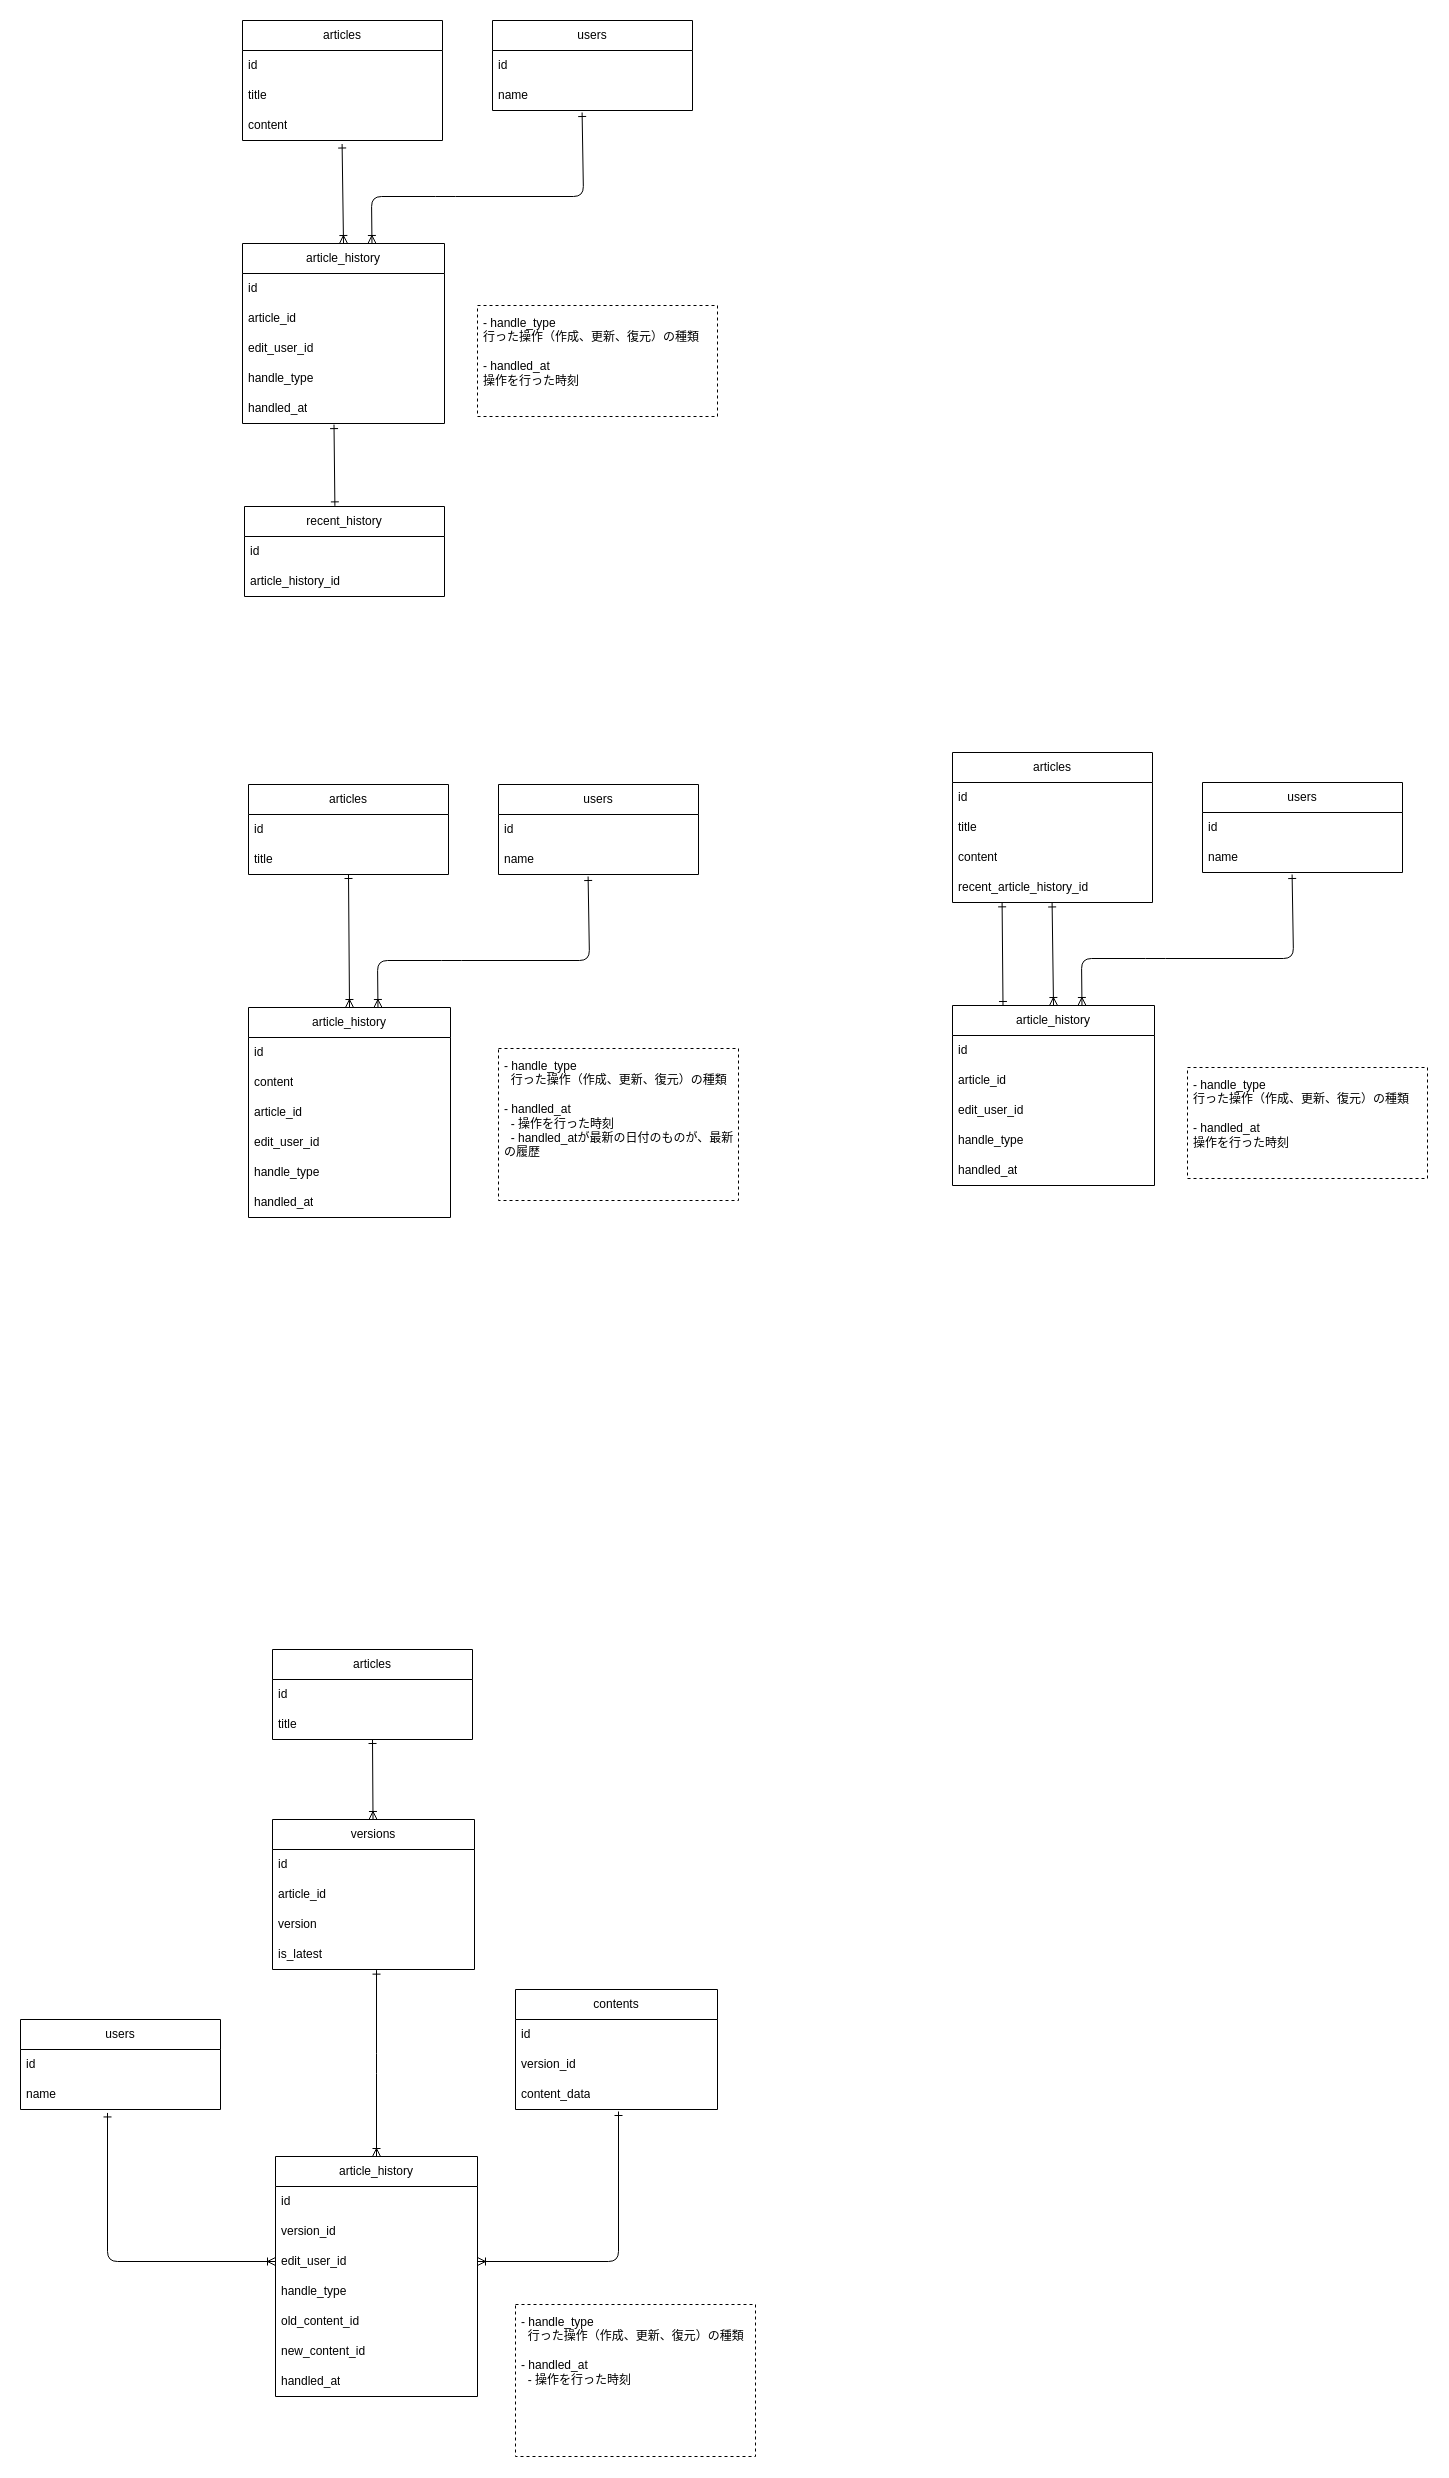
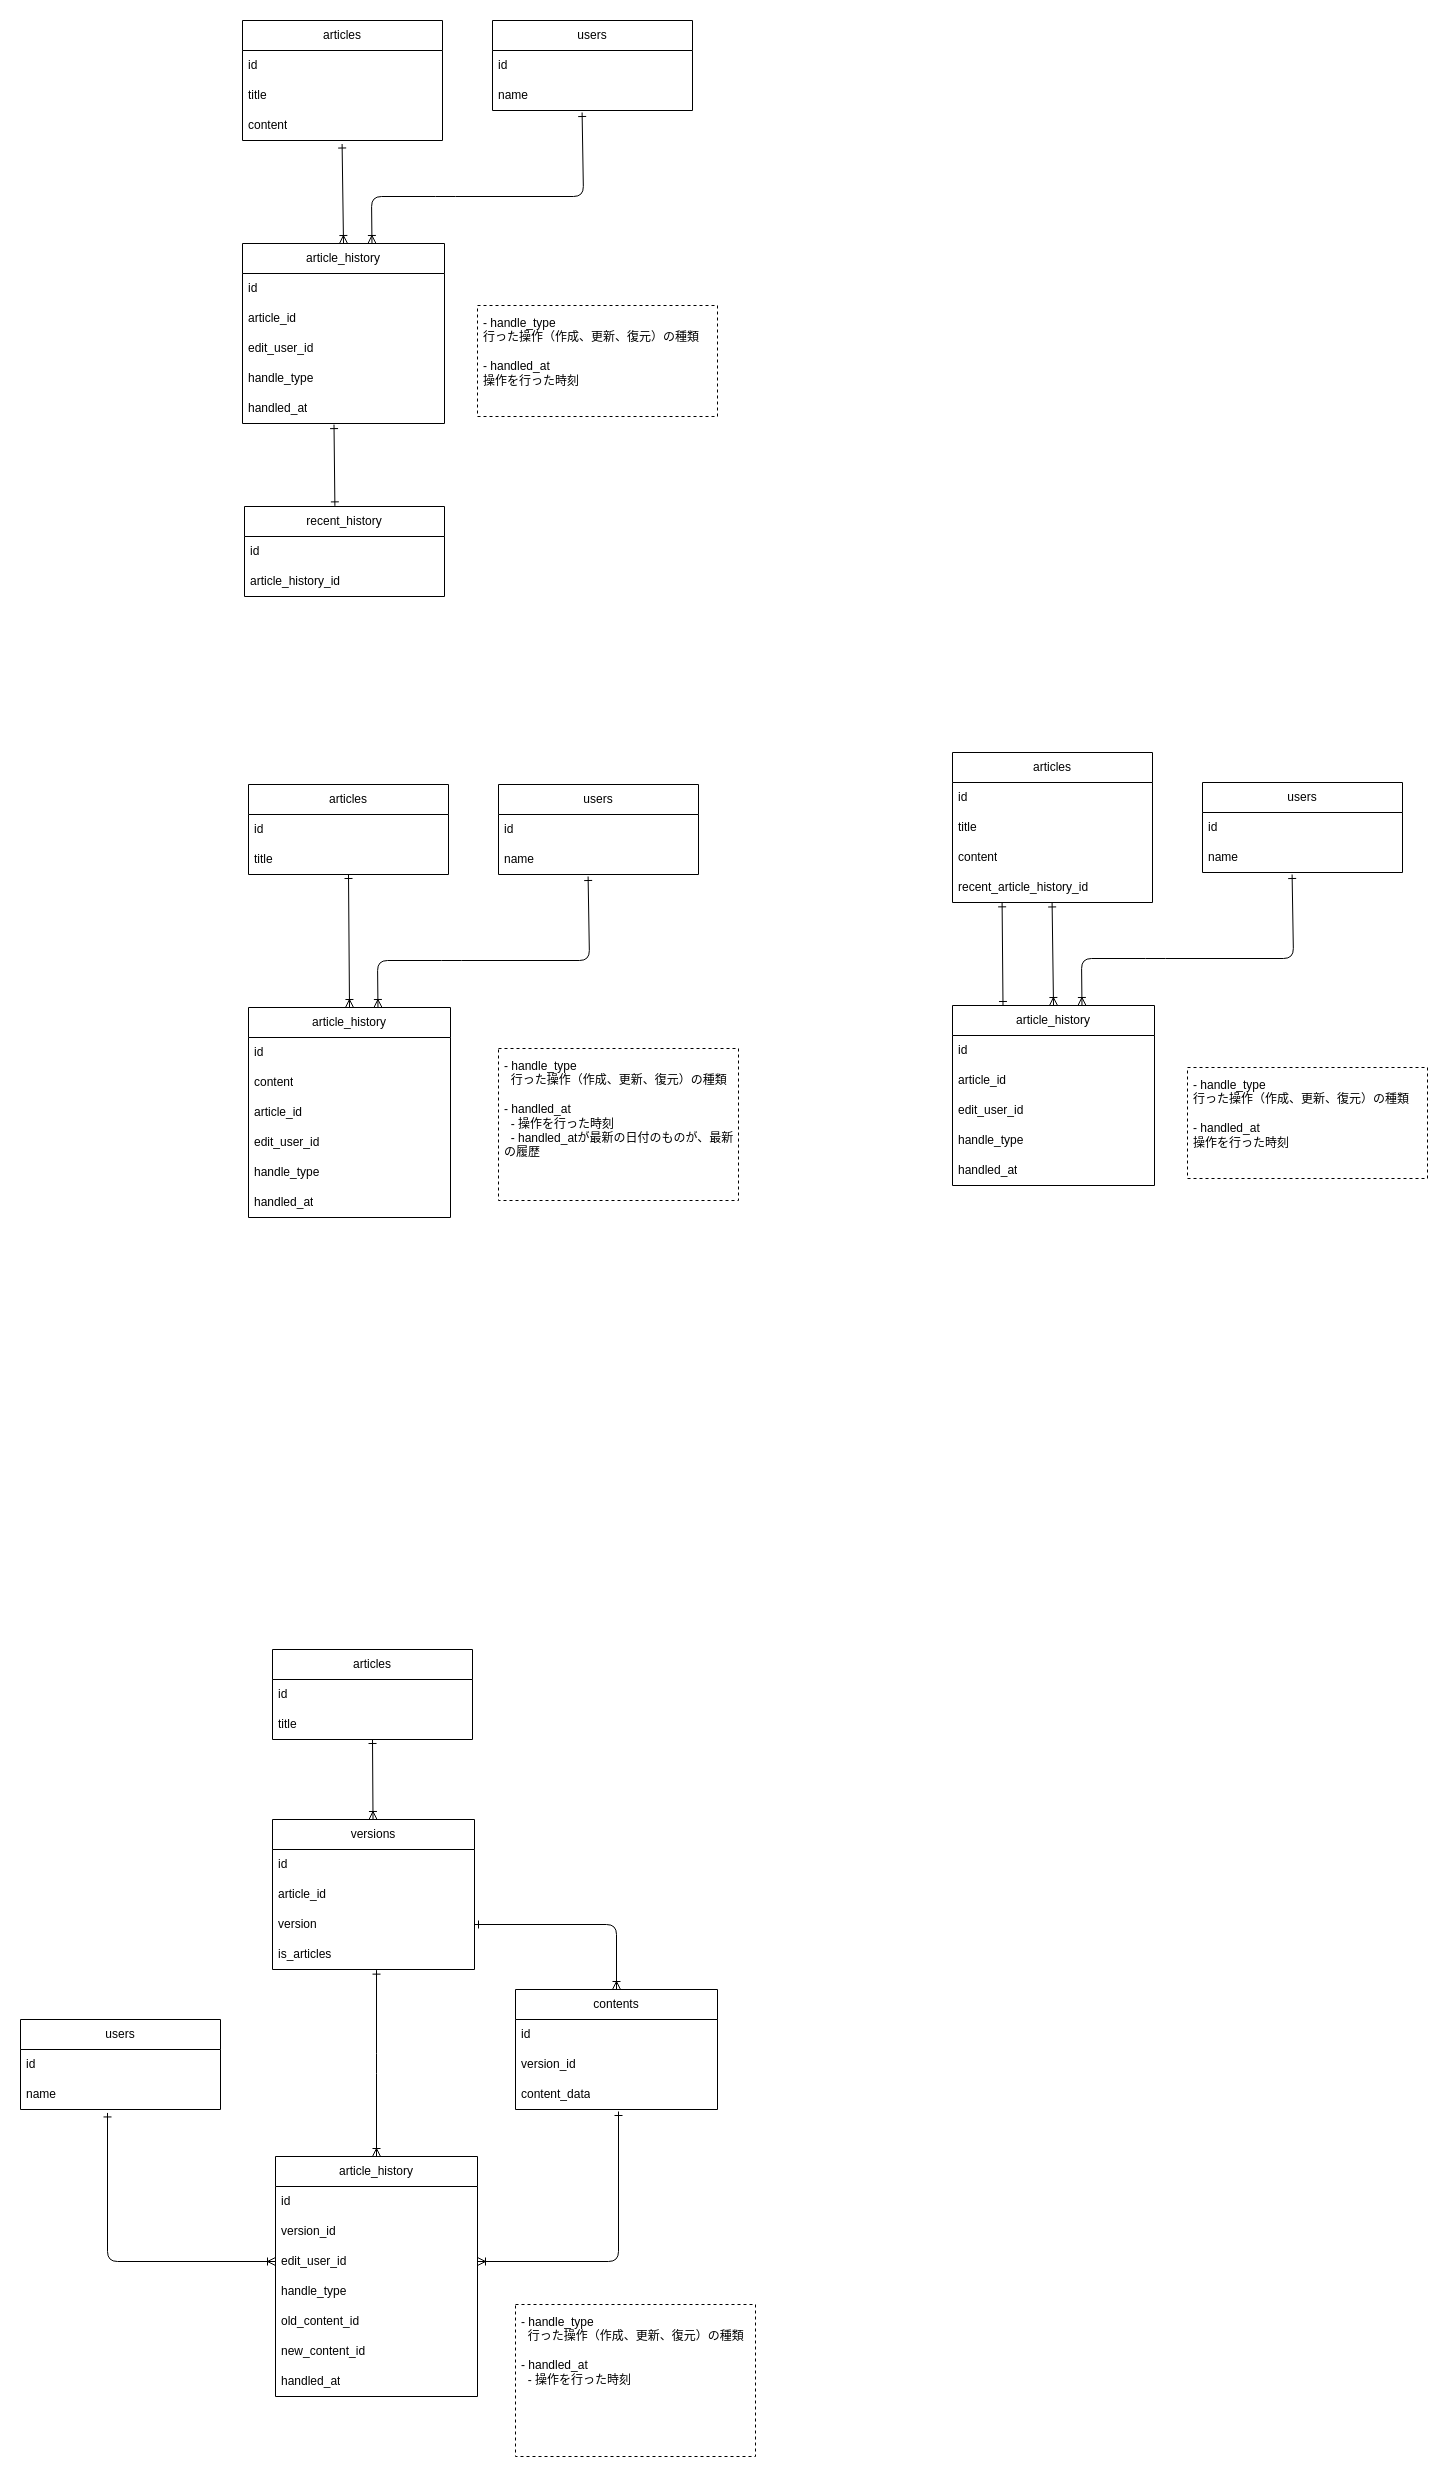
none -> (574, 1925)
(306, 1955) -> (311, 1955)
